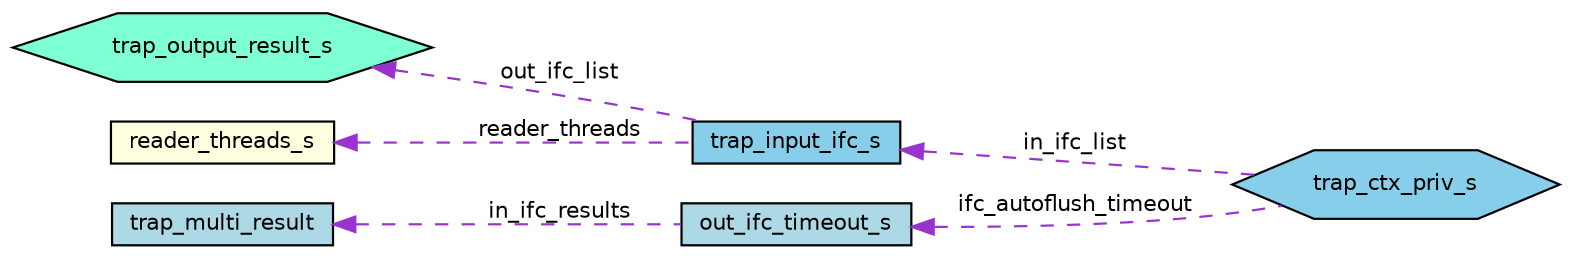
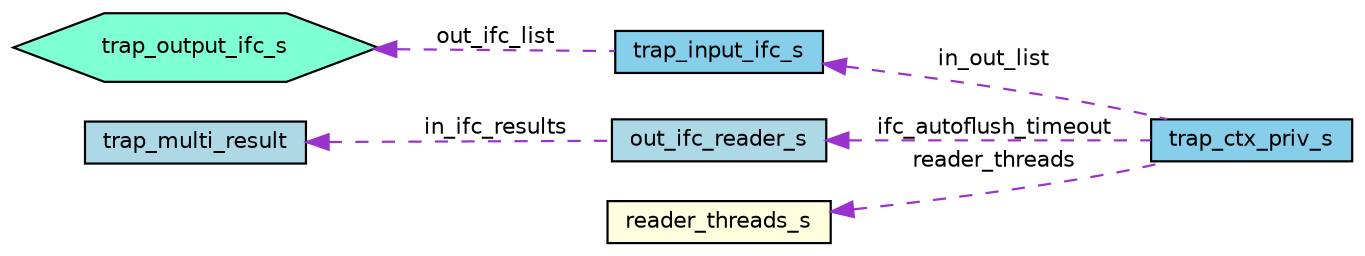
(223, 48) -> (195, 48)
(525, 143) -> (1012, 190)
(1072, 144) -> (991, 60)
(1396, 185) -> (1252, 140)
(796, 224) -> (719, 140)
